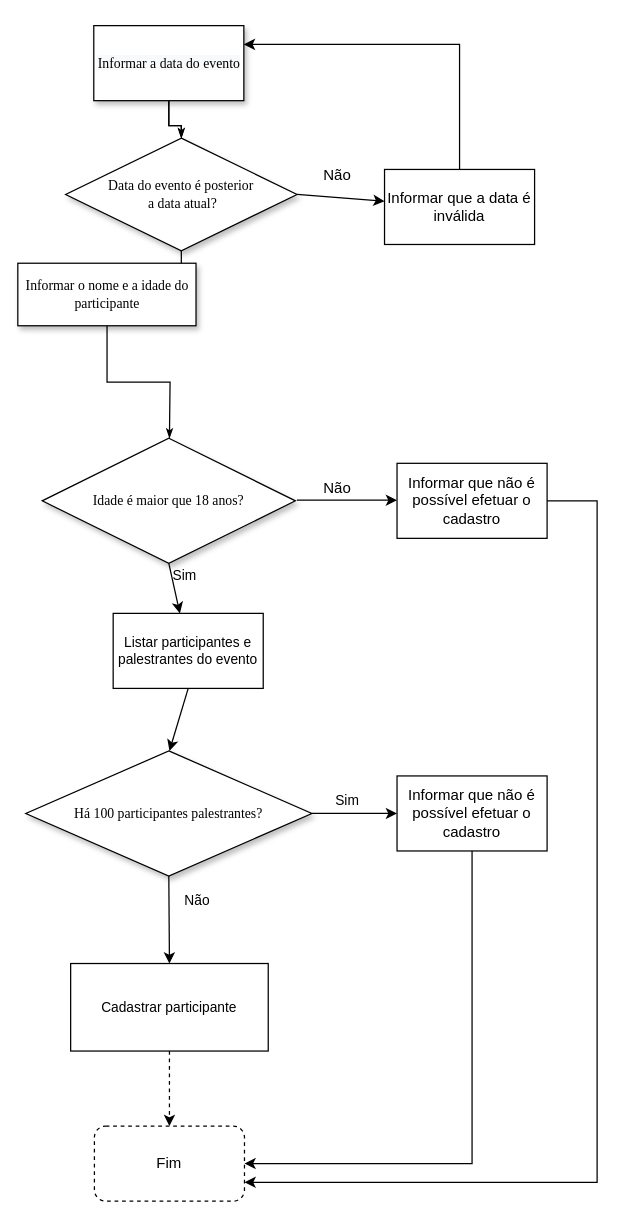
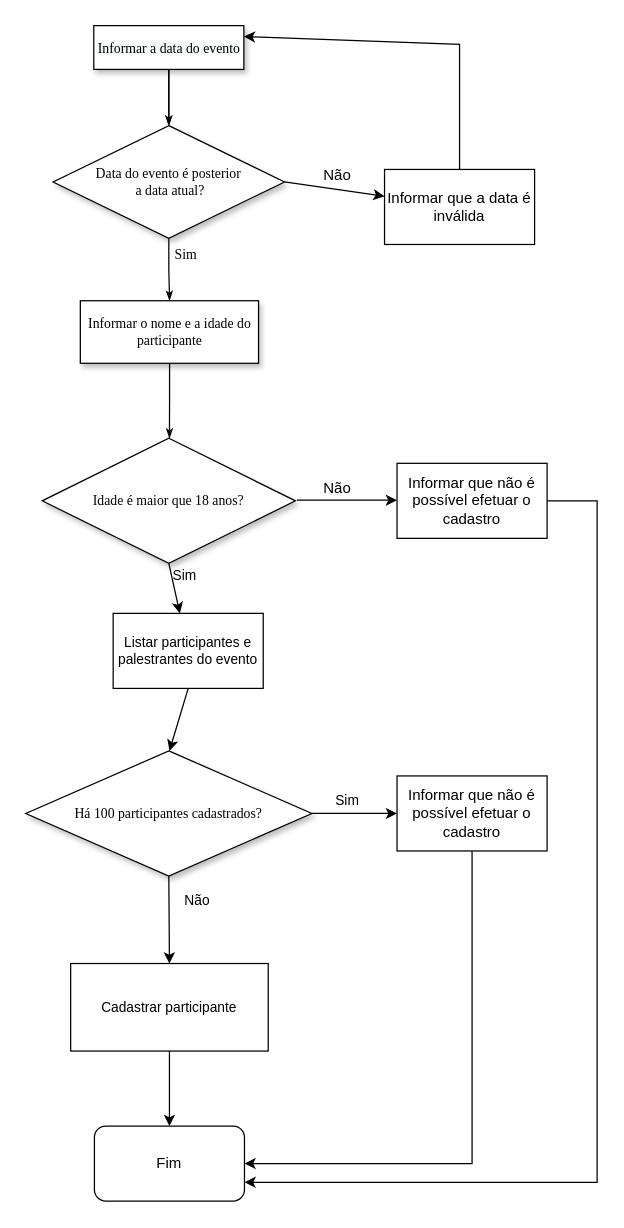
(169, 63) -> (169, 48)
(181, 194) -> (169, 182)
(107, 294) -> (169, 332)
(169, 813) -> (169, 813)
(169, 1085) -> (169, 1085)
(169, 1163) -> (169, 1163)
